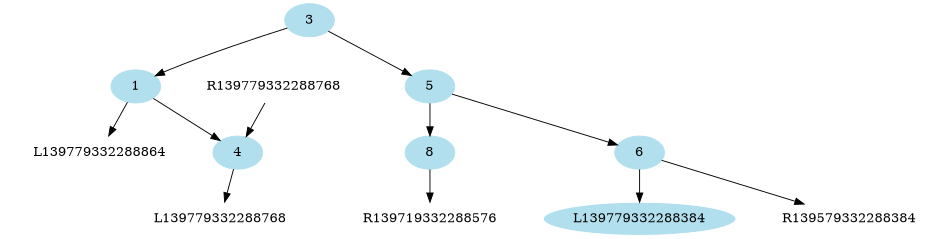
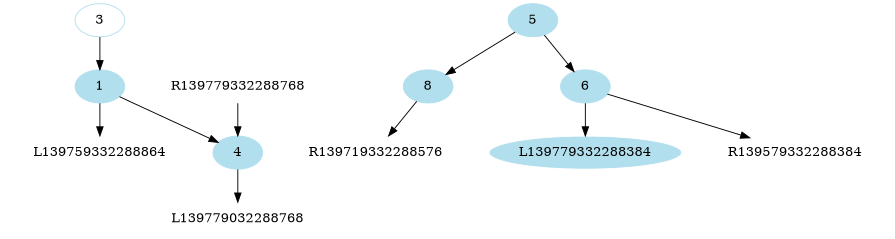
(310, 20) -> (100, 20)
(366, 51) -> none
(100, 153) -> (100, 153)
(220, 219) -> (238, 219)
